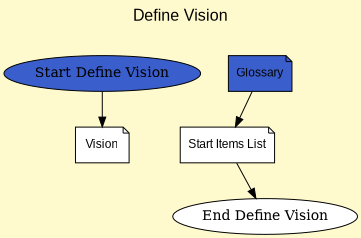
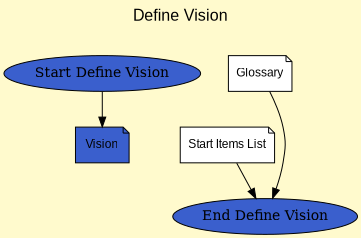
(260, 73) -> (260, 73)
(246, 105) -> (285, 139)
(102, 145) -> (102, 145)
(265, 216) -> (265, 216)
